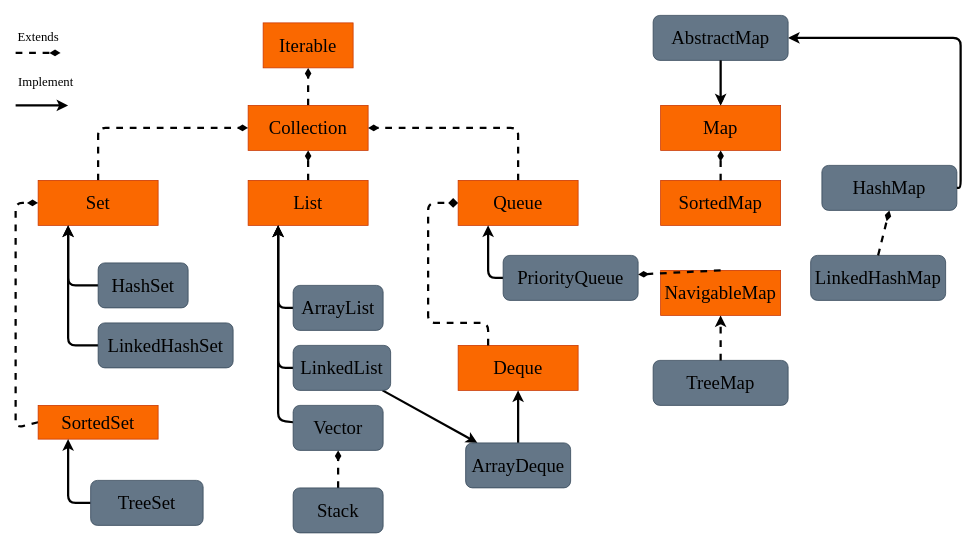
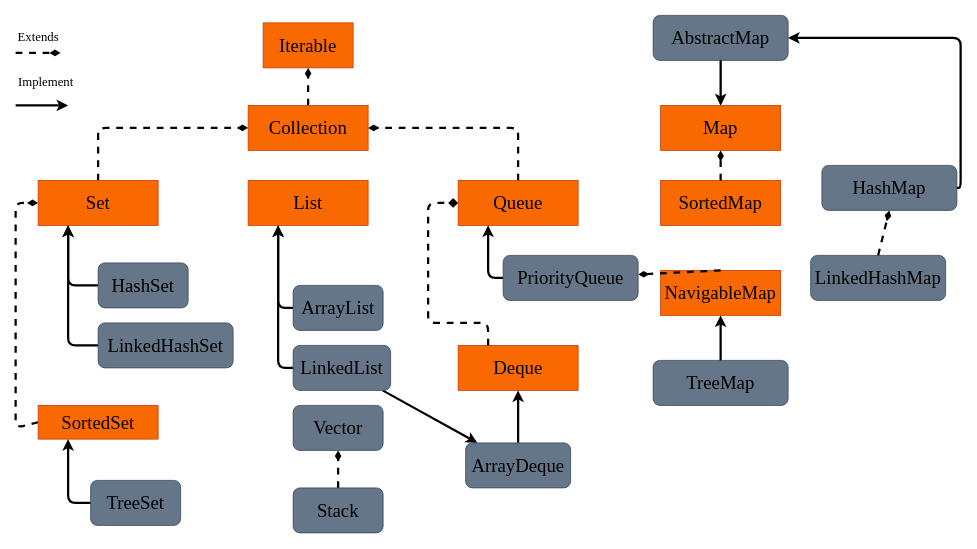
(308, 172) -> none
(720, 339) -> (720, 339)
(278, 399) -> none
(147, 503) -> (135, 503)
